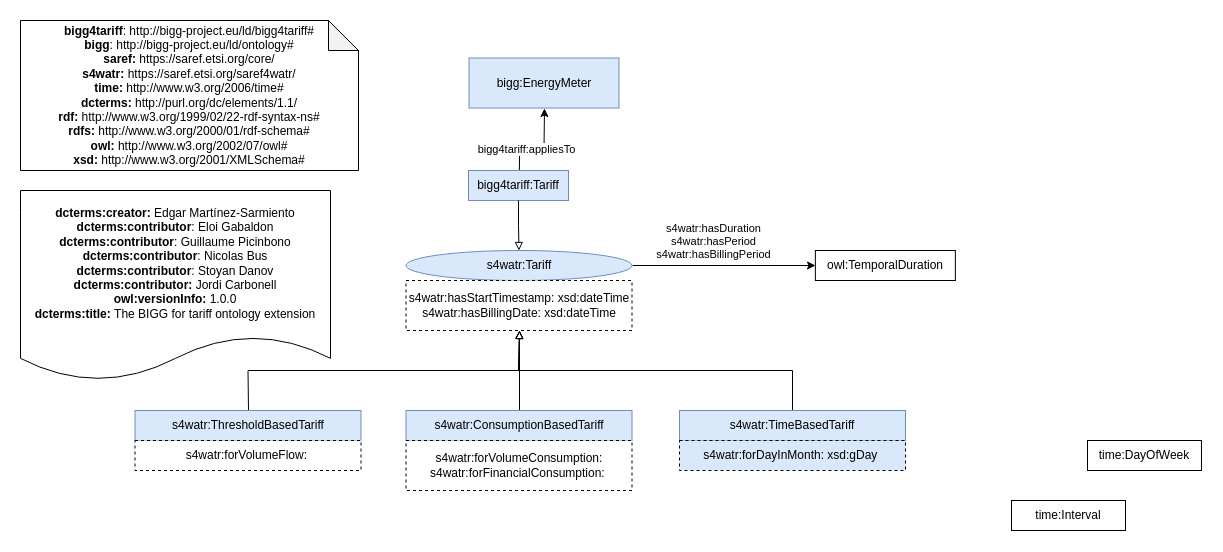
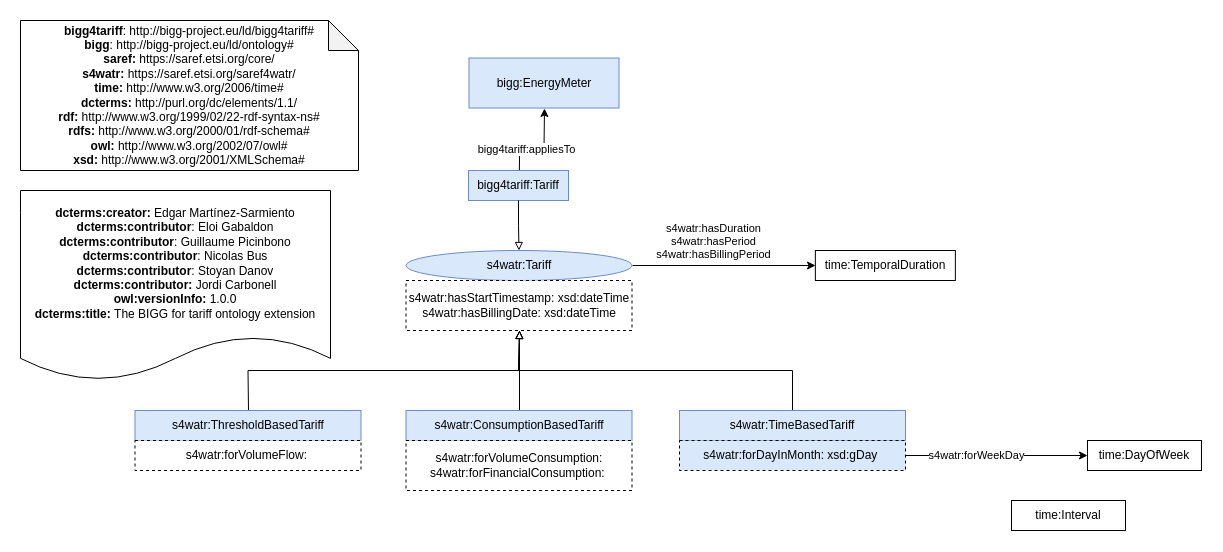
(886, 266) -> (886, 266)
none -> (993, 456)
